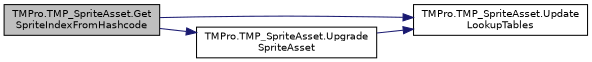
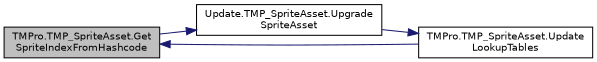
(281, 16) -> (294, 45)
(287, 42) -> (289, 20)
